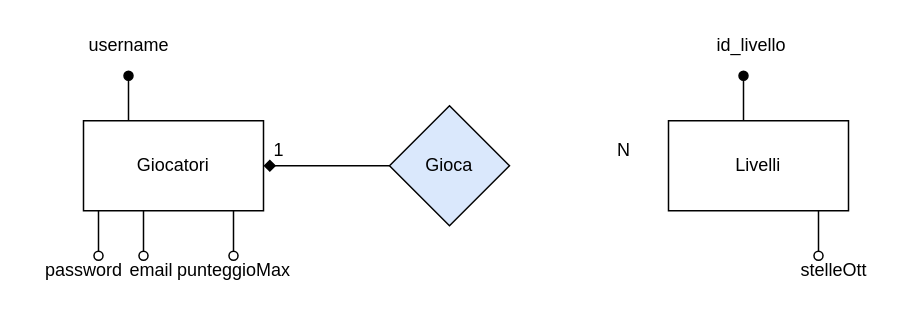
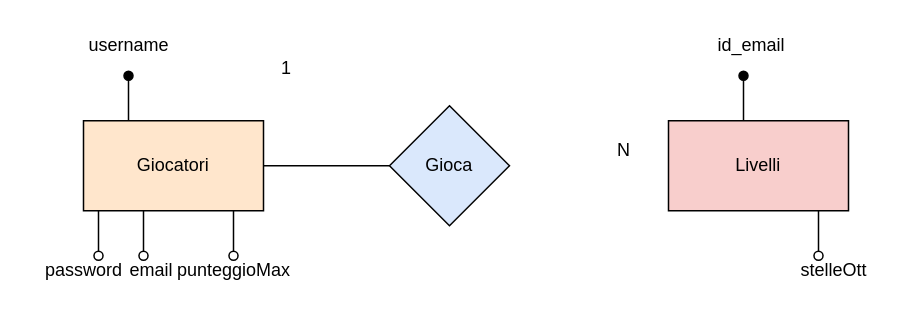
(752, 46) -> (752, 46)
(278, 151) -> (286, 68)
(173, 166) -> (173, 166)
(276, 166) -> (270, 166)
(758, 166) -> (758, 166)
